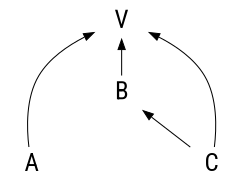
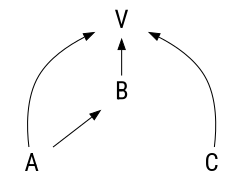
(171, 132) -> (72, 132)
